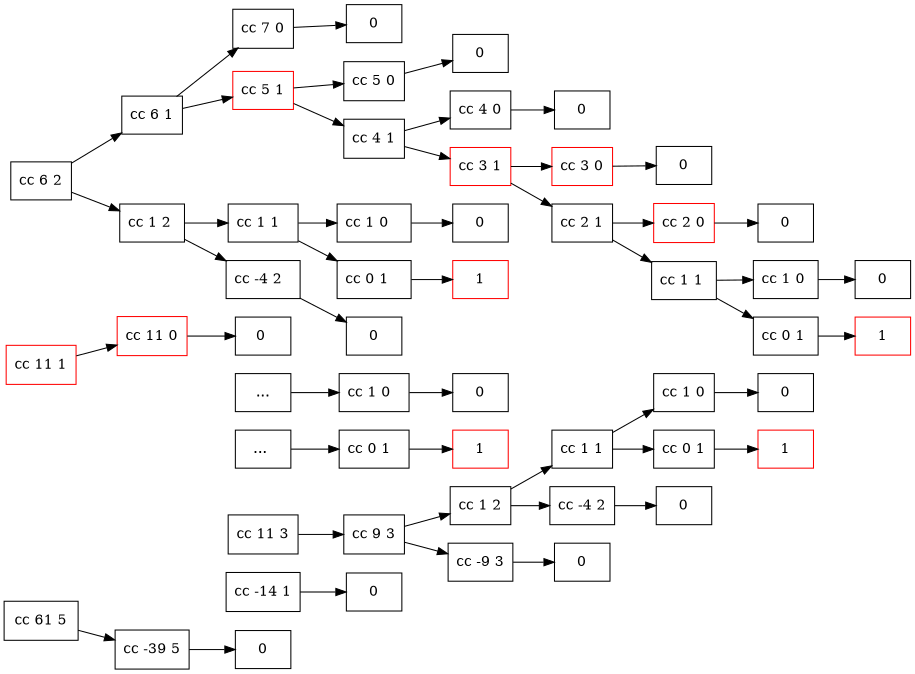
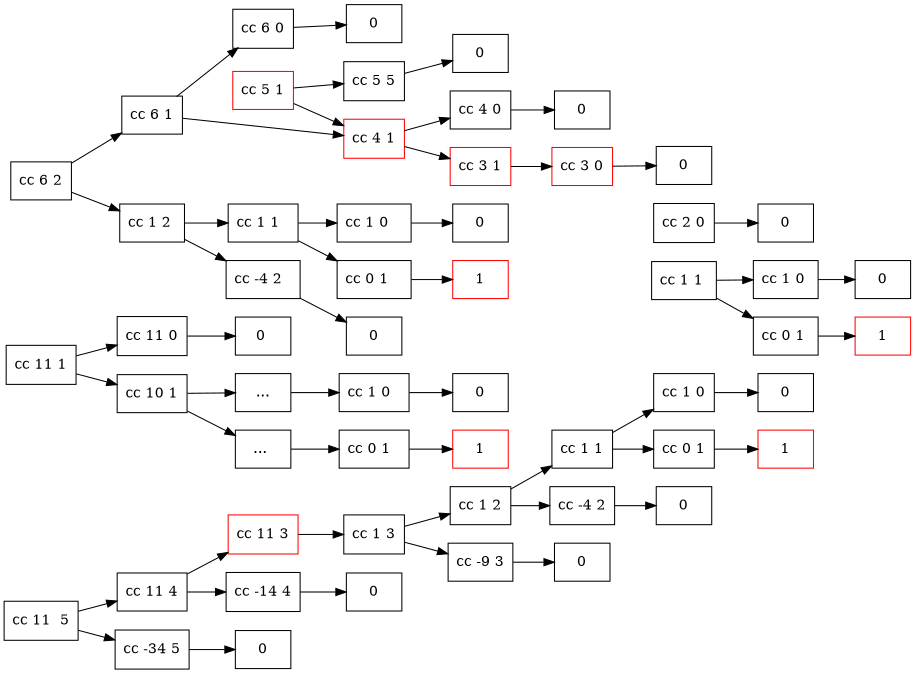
(263, 29) -> (263, 29)
(374, 81) -> (374, 81)
(202, 104) -> (258, 126)
(374, 139) -> (374, 139)
(582, 223) -> none
(684, 223) -> (684, 223)
(152, 336) -> (152, 336)
(41, 365) -> (41, 365)
none -> (152, 394)
(263, 534) -> (263, 534)
(374, 534) -> (374, 534)
none -> (152, 592)
(263, 592) -> (263, 592)
(41, 621) -> (41, 621)
(152, 650) -> (152, 650)
